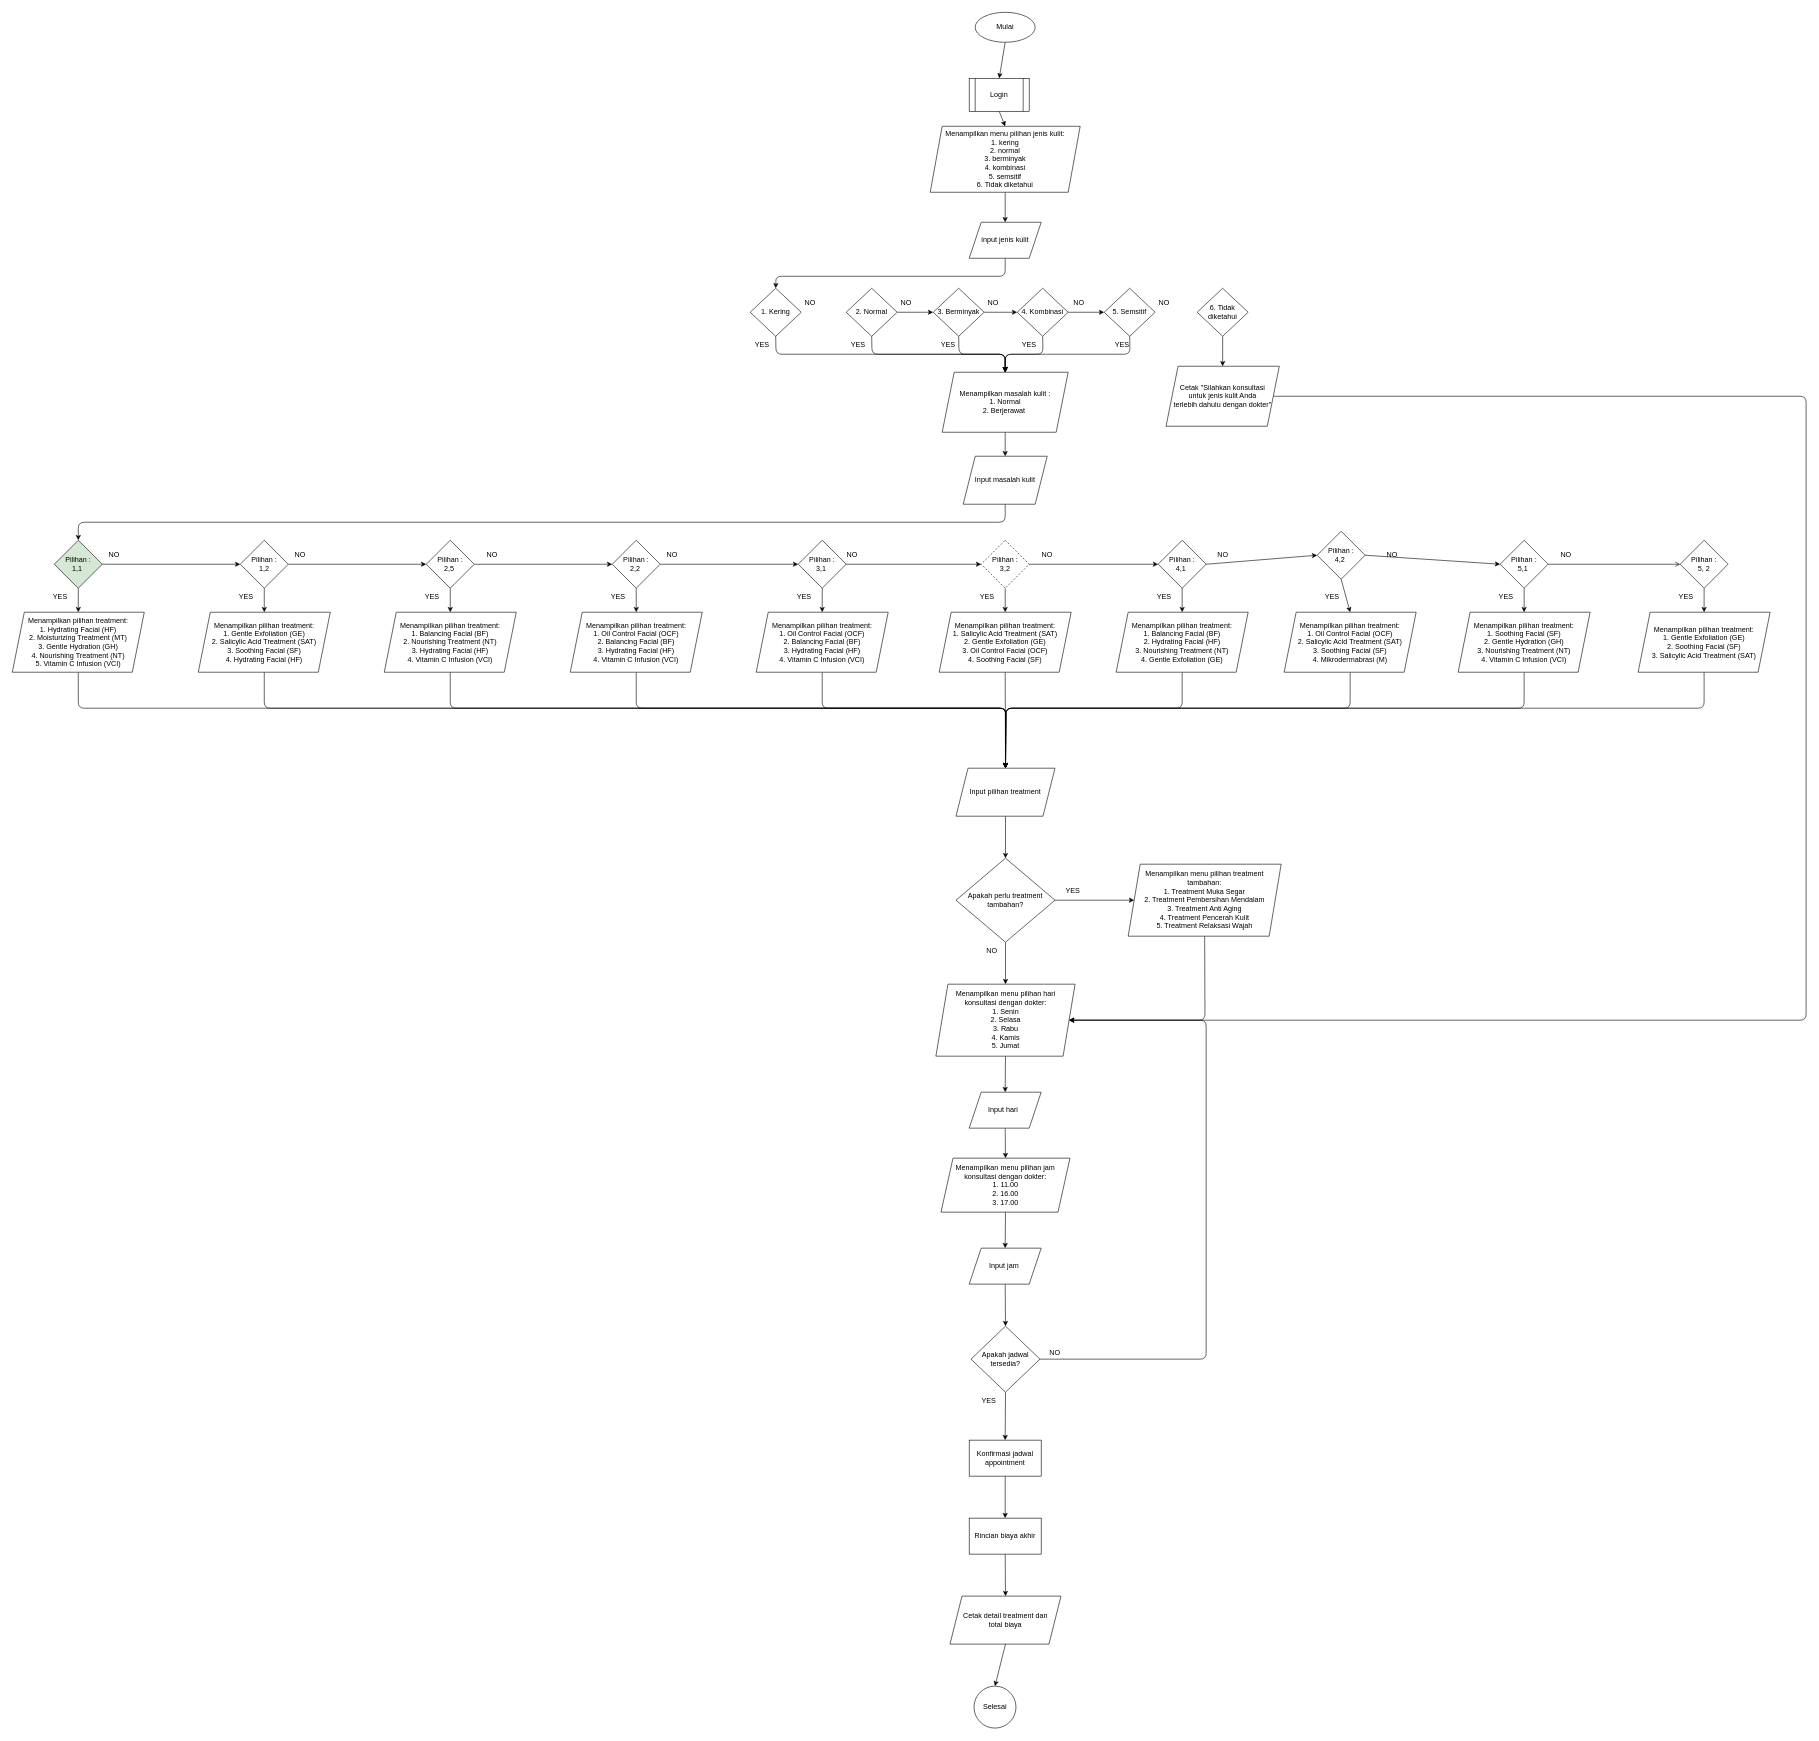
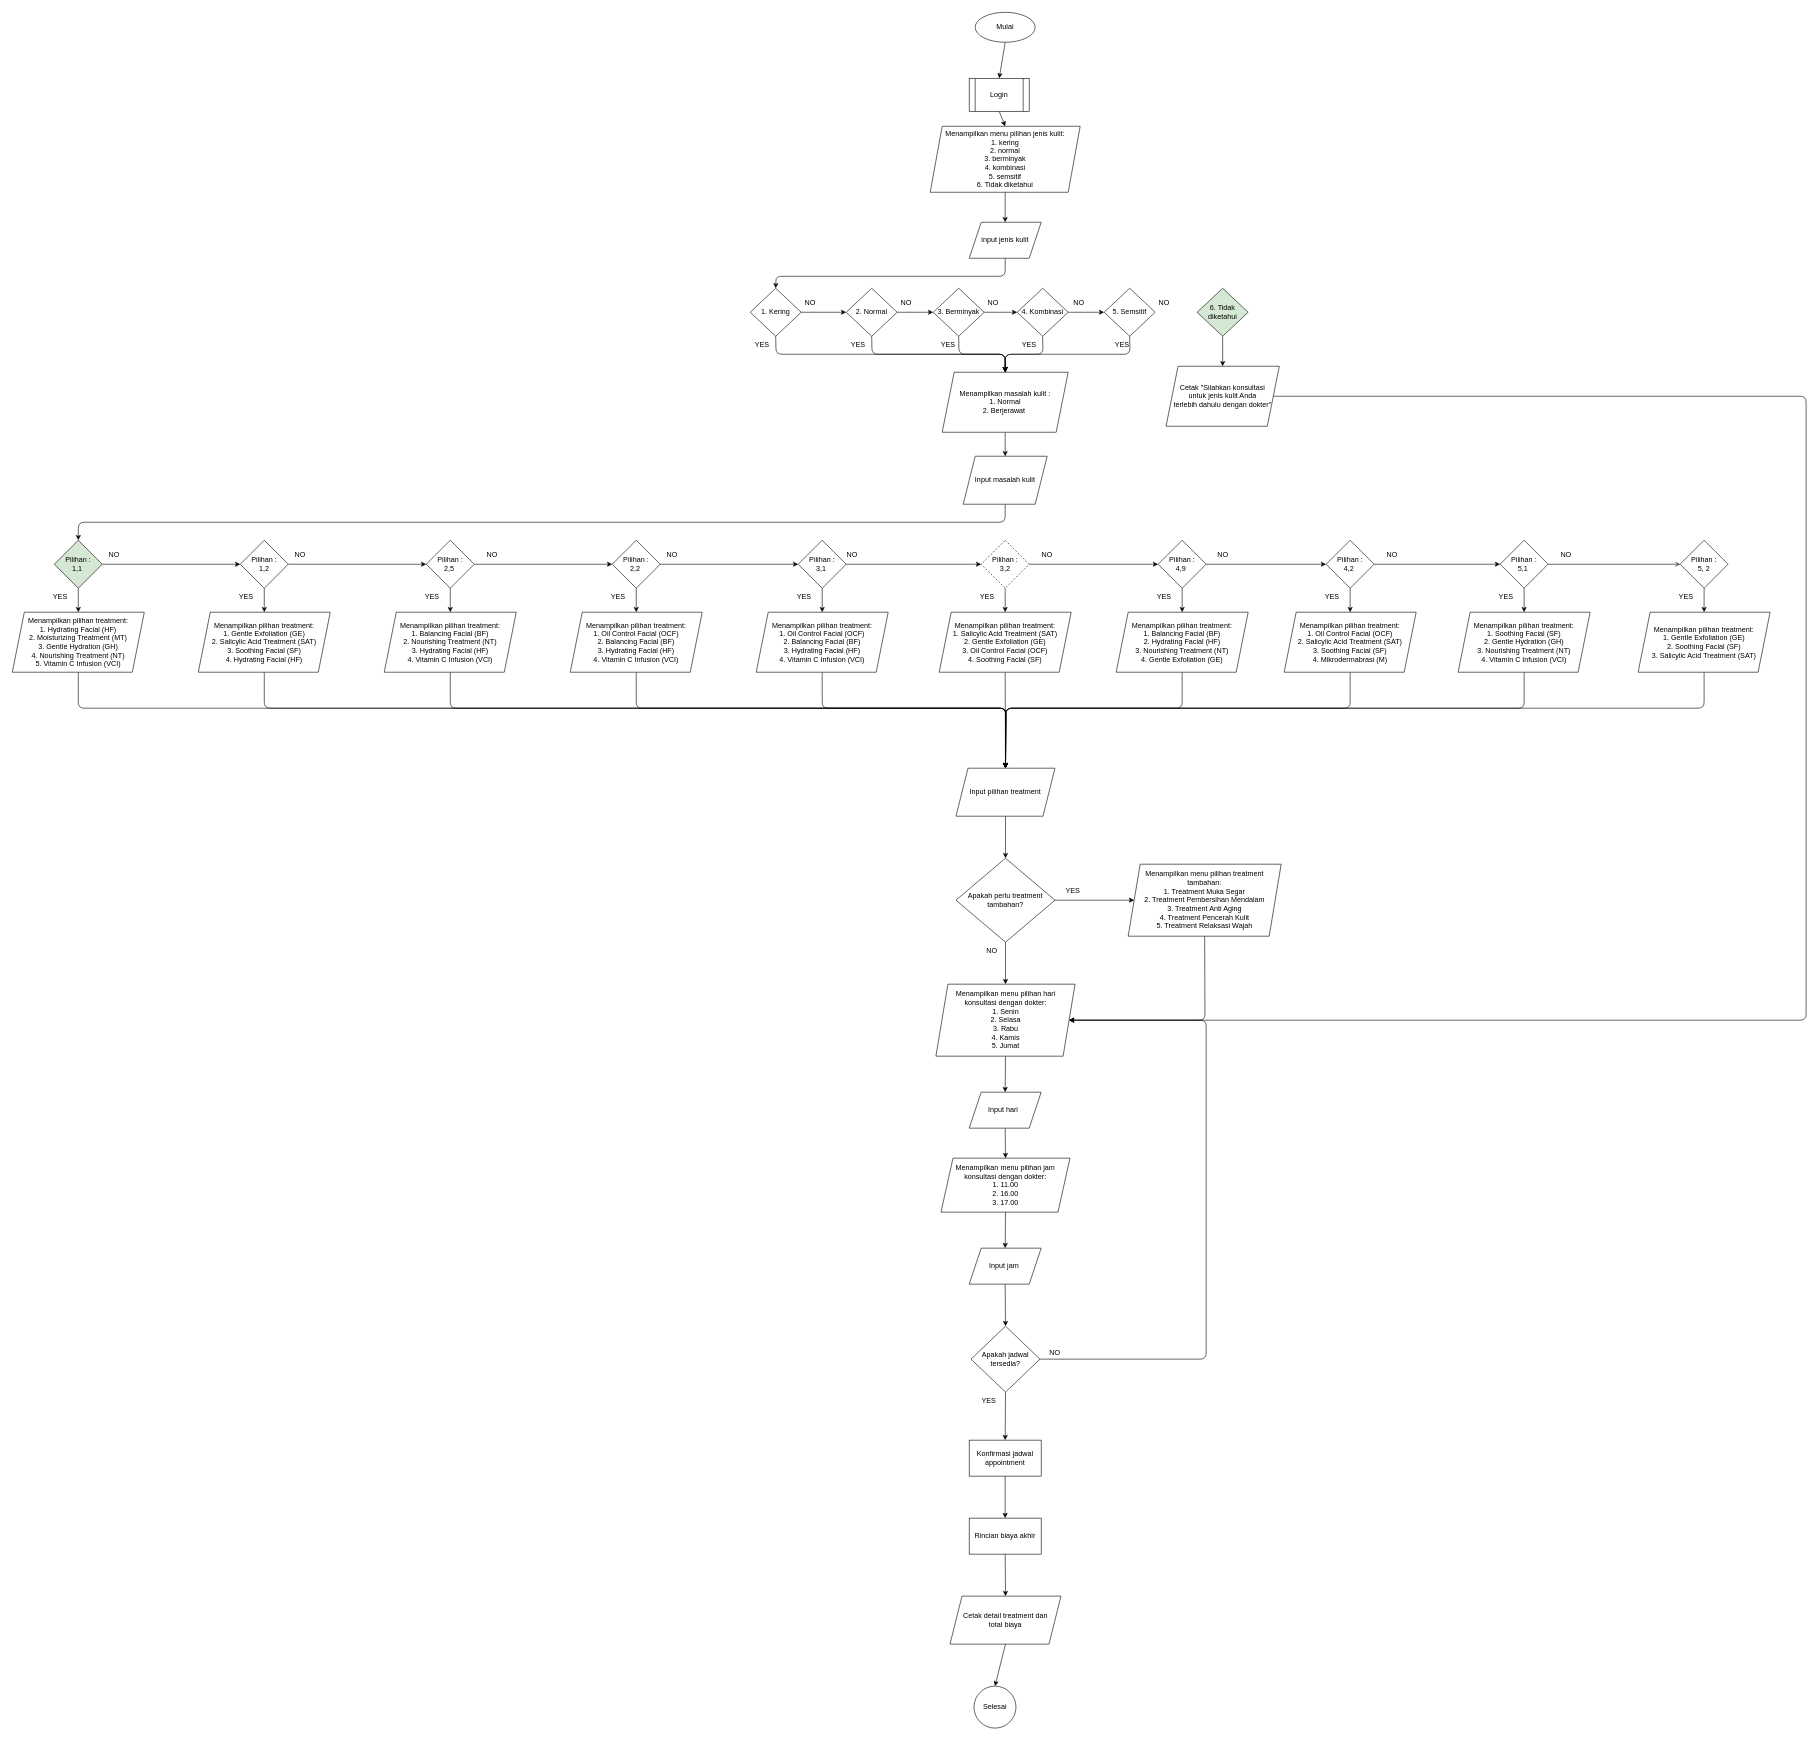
none -> (840, 312)
(1223, 312) -> (1223, 312)
(1341, 555) -> (1350, 564)
(1182, 564) -> (1182, 564)
